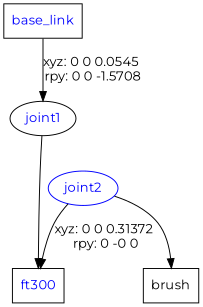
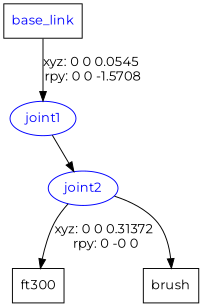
(43, 118) -> (43, 118)
(39, 197) -> (61, 149)
(38, 286) -> (38, 286)
